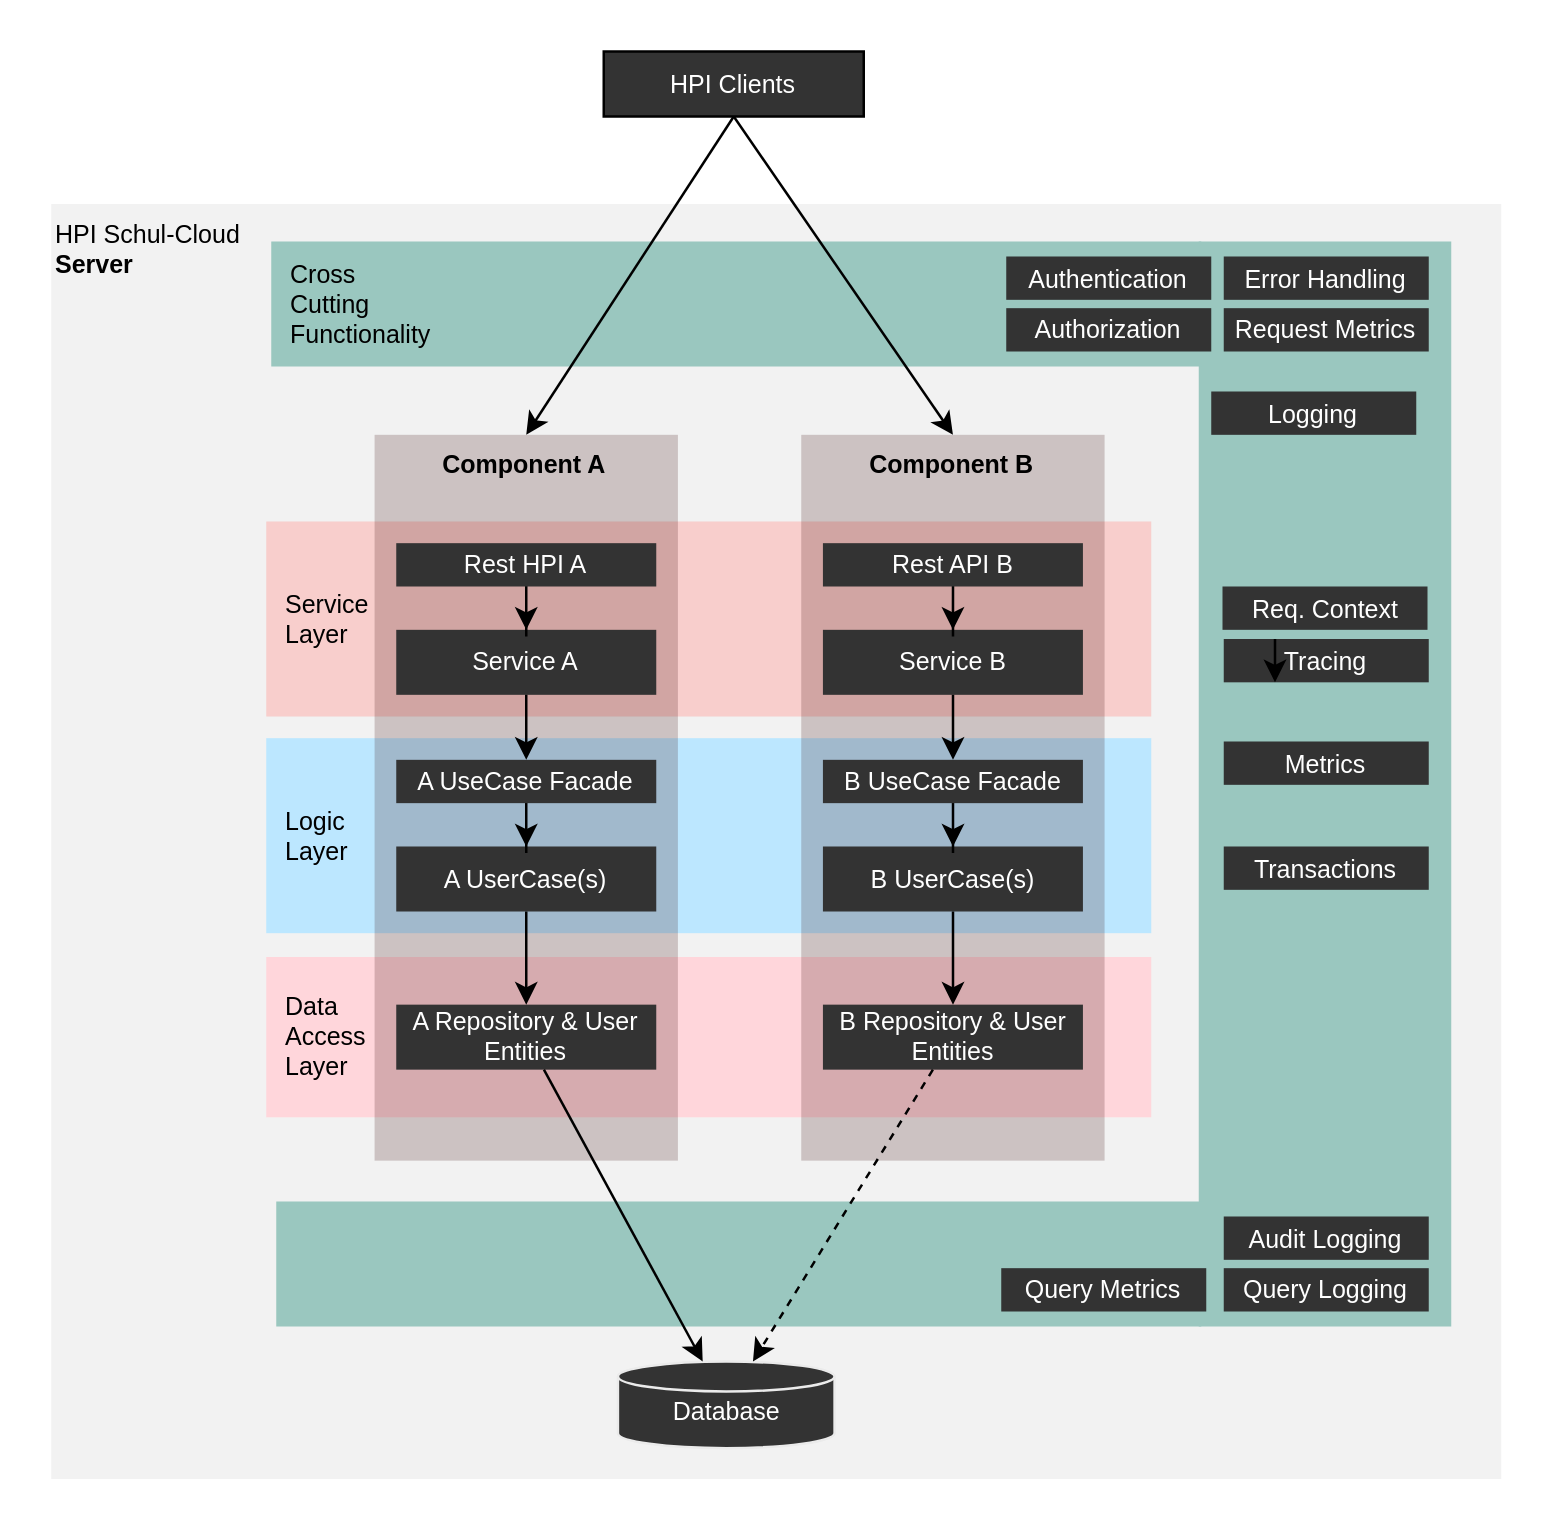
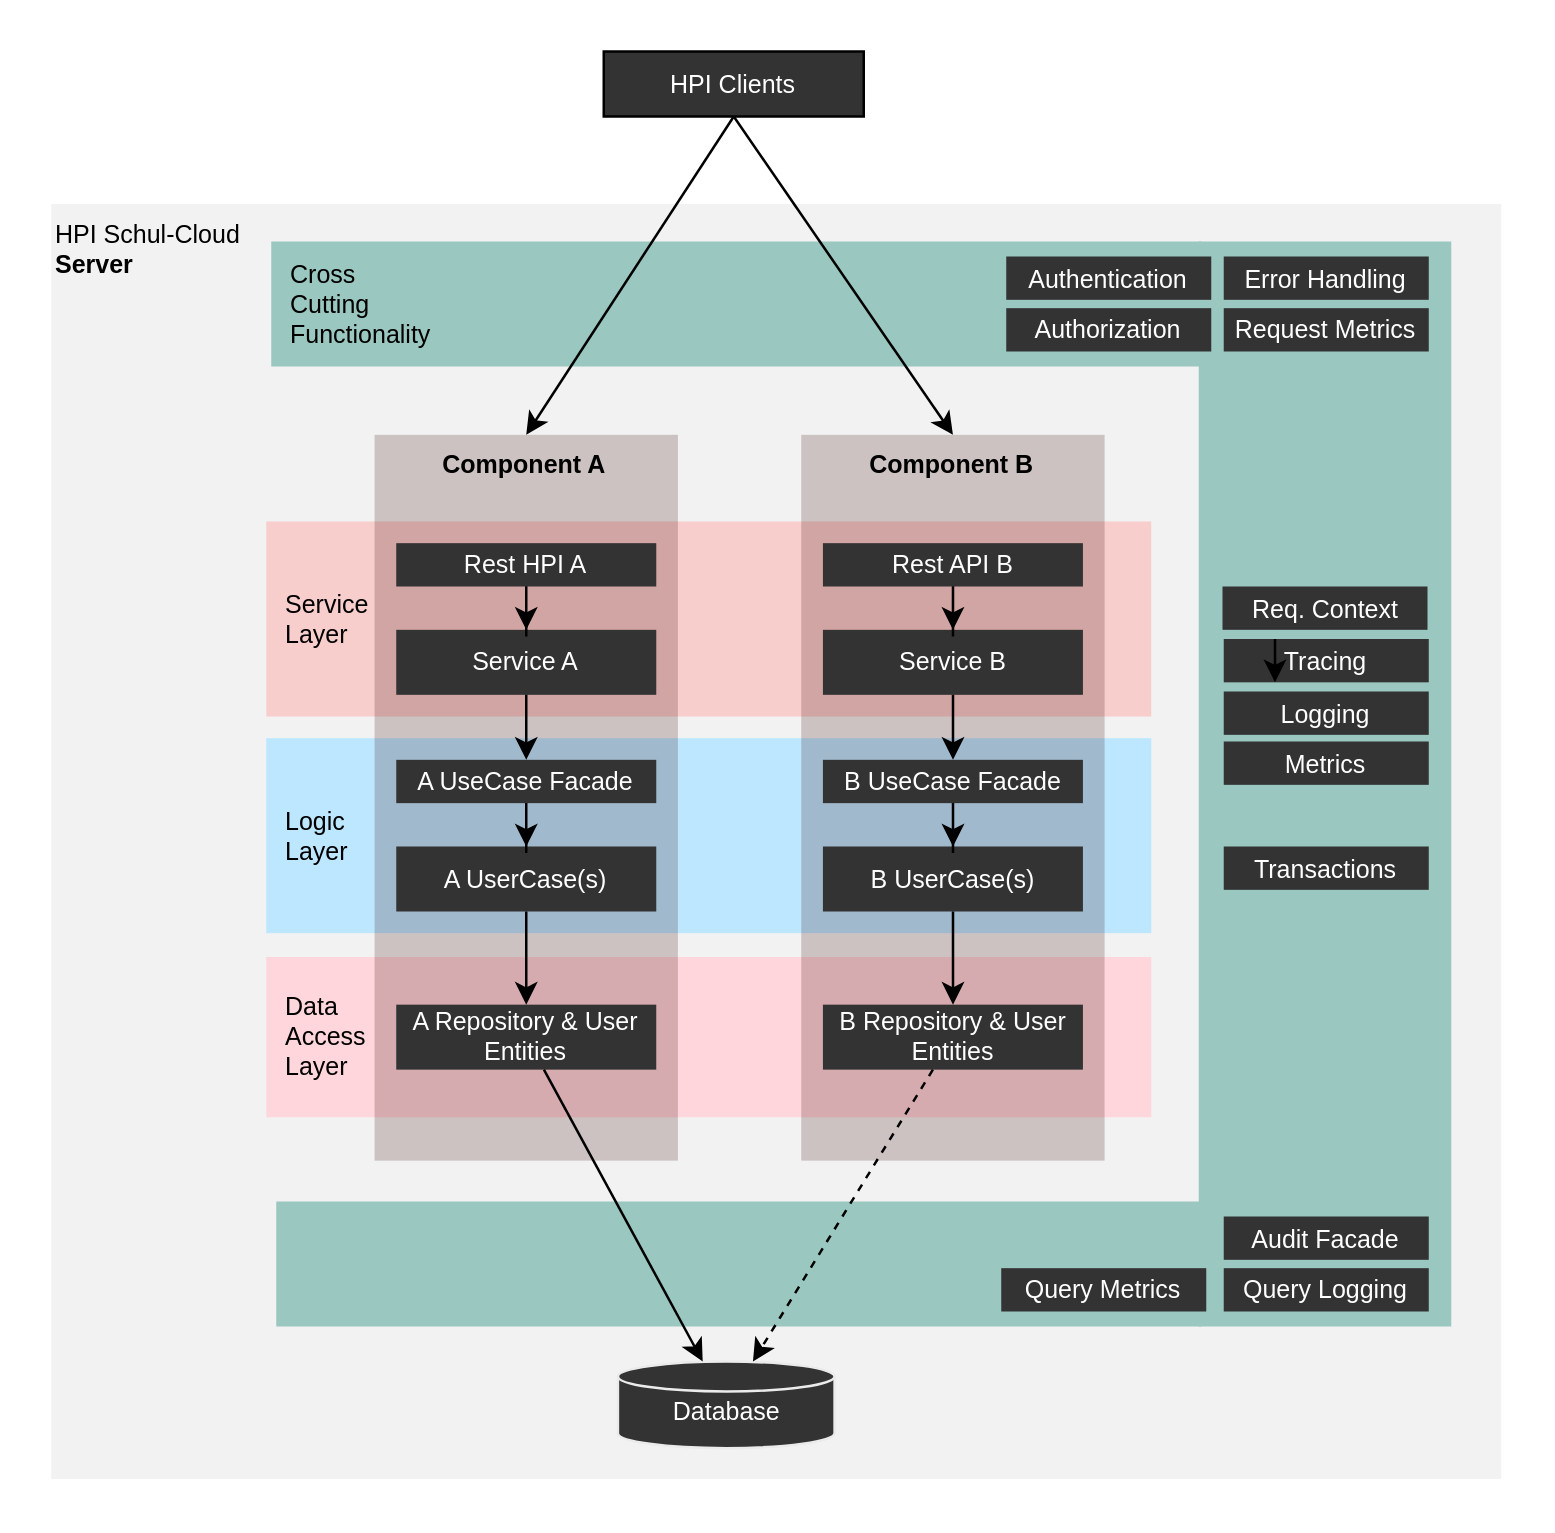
(1314, 413) -> (1326, 713)
(1326, 1239) -> (1326, 1239)
